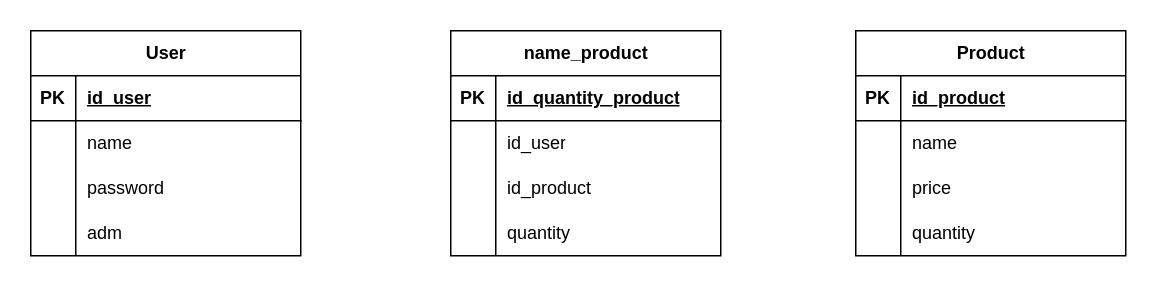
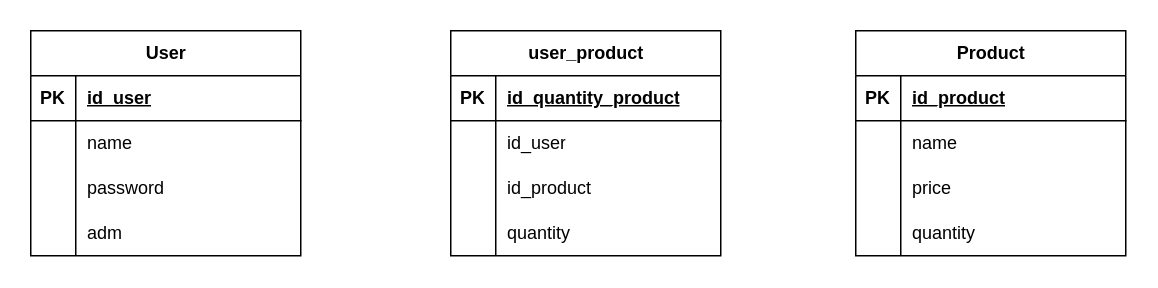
(587, 53) -> (587, 53)
